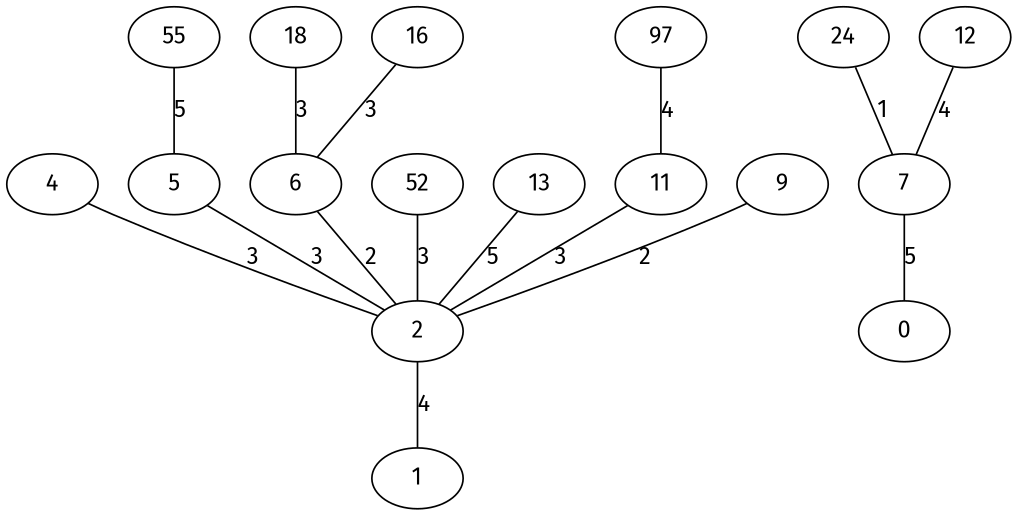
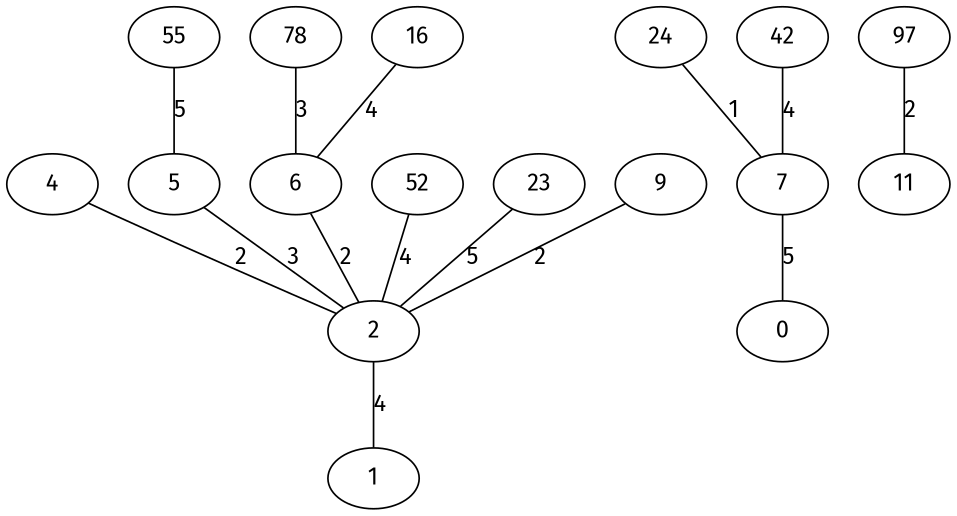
(296, 37) -> (296, 37)
(965, 37) -> (783, 37)
(371, 111) -> (372, 111)
(668, 111) -> (910, 111)
(539, 184) -> (539, 184)
(253, 258) -> (241, 258)
(423, 258) -> (406, 258)
(539, 258) -> none
